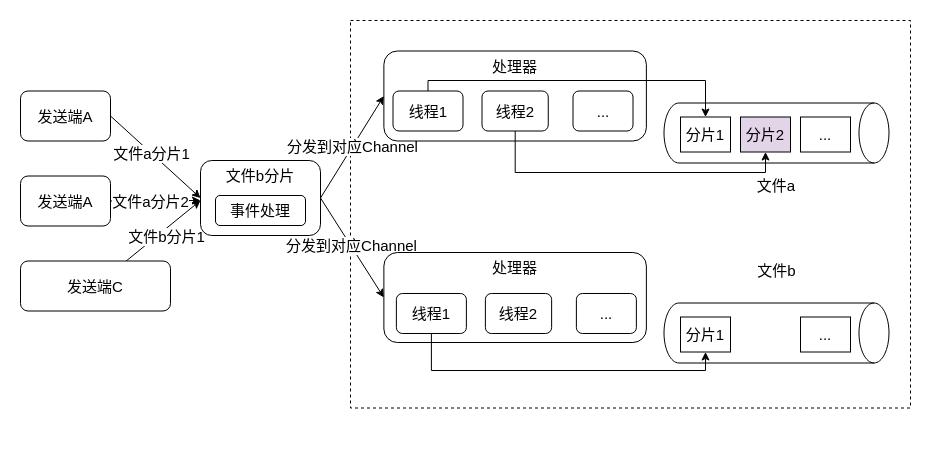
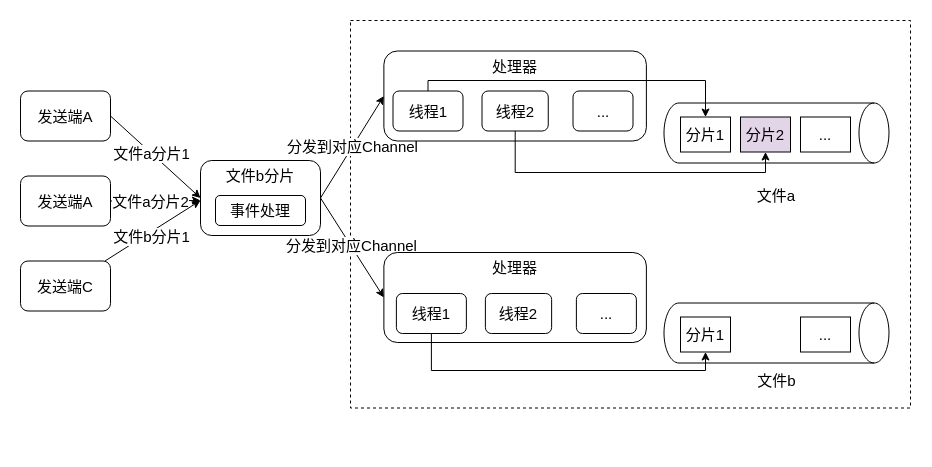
(777, 186) -> (777, 196)
(777, 271) -> (777, 381)
(96, 286) -> (66, 286)
